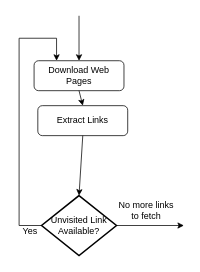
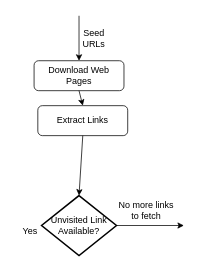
(45, 38) -> none
none -> (94, 38)
